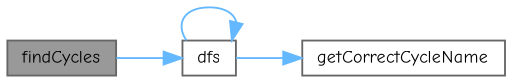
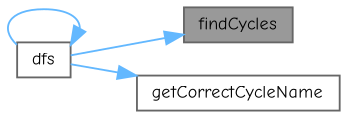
(140, 58) -> (118, 47)
